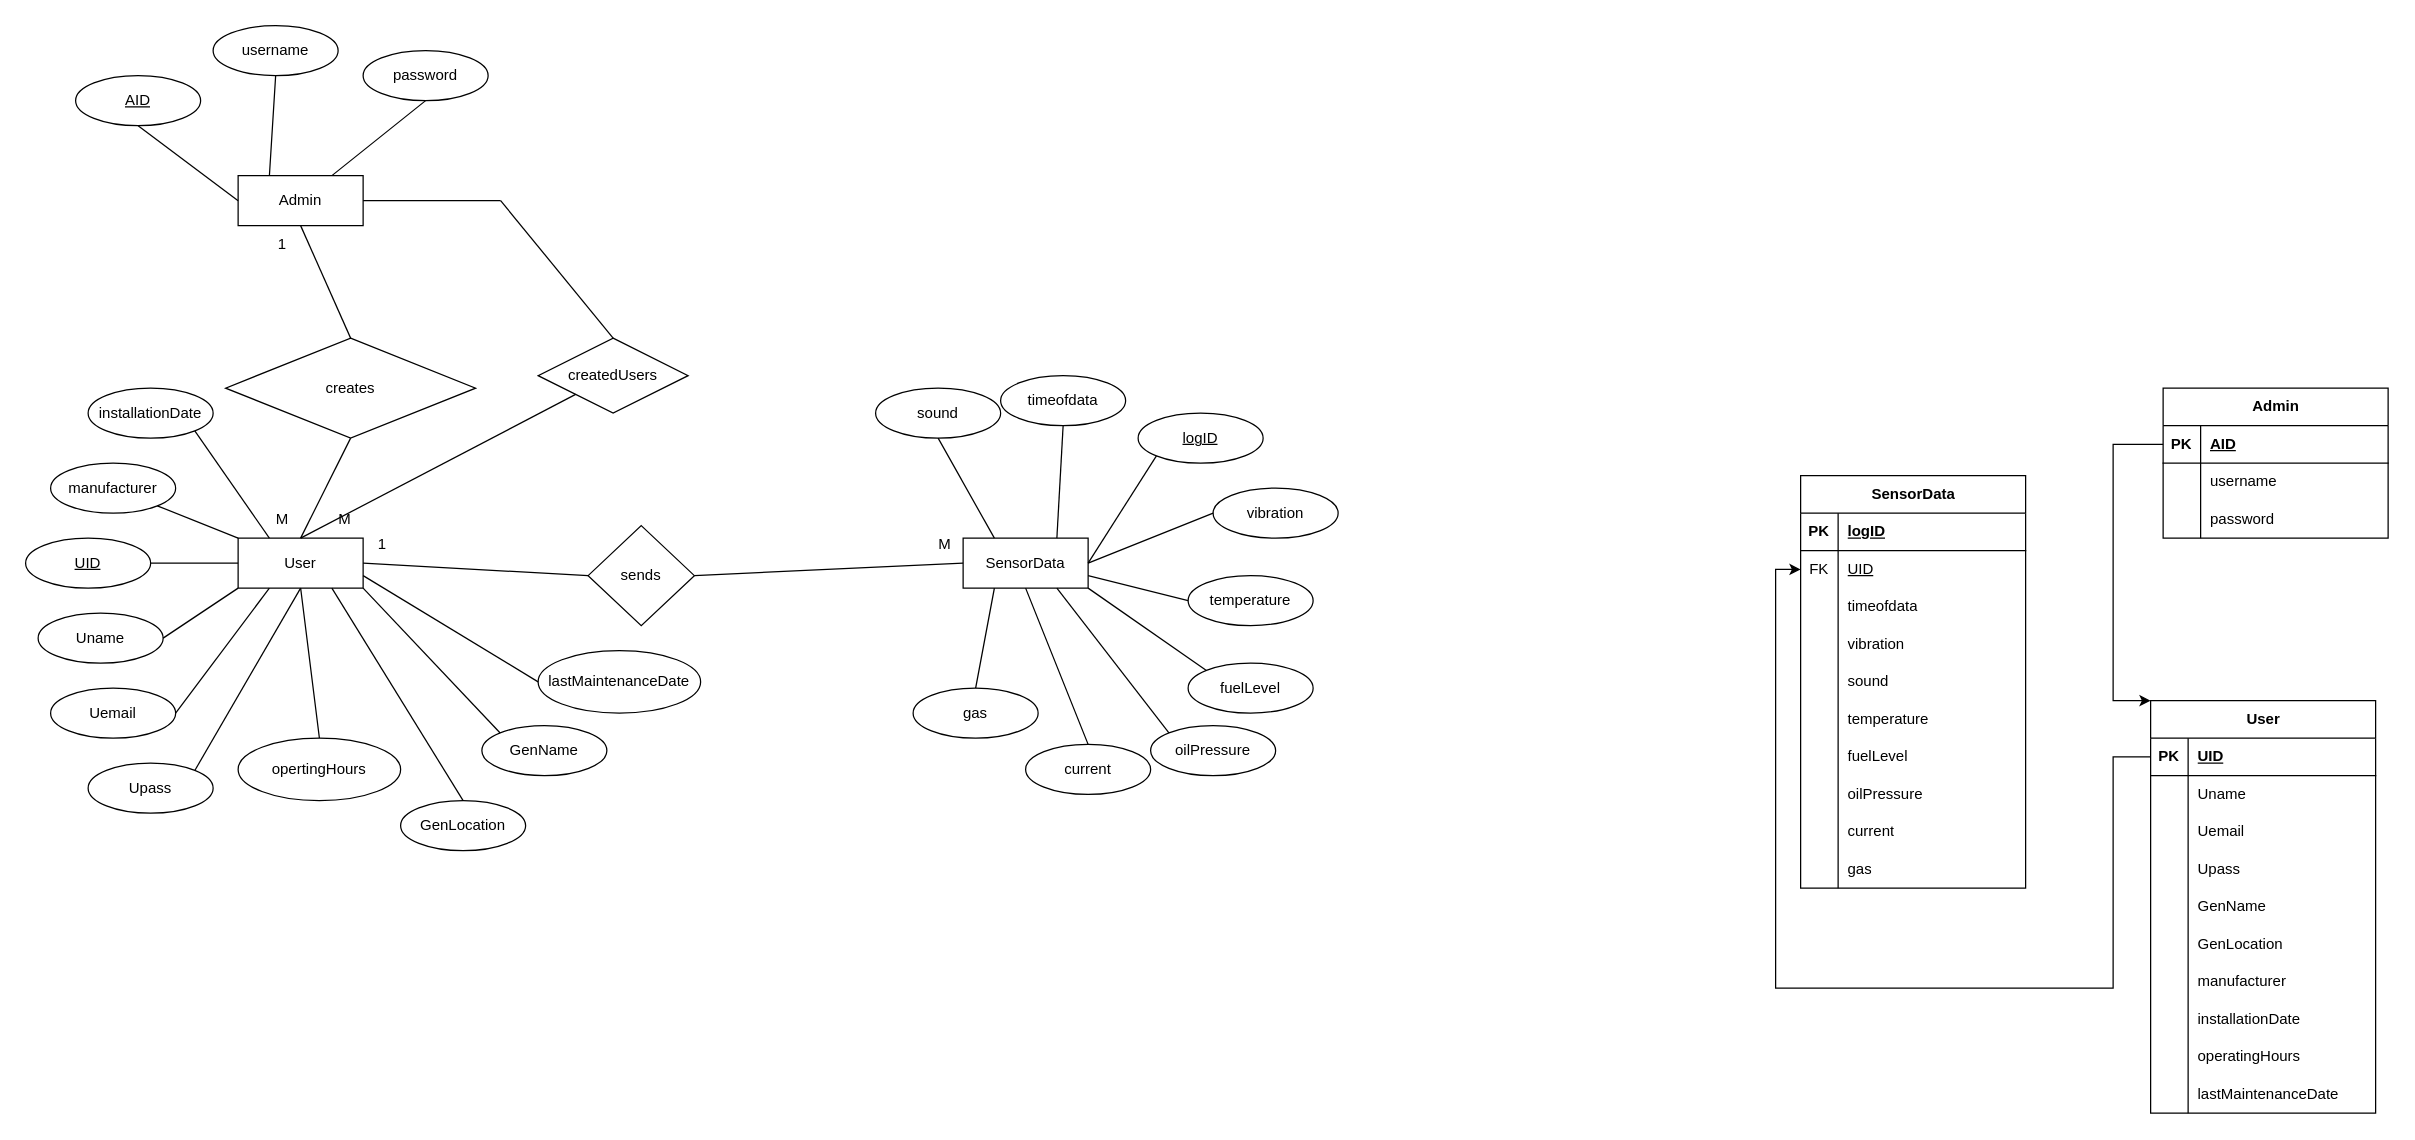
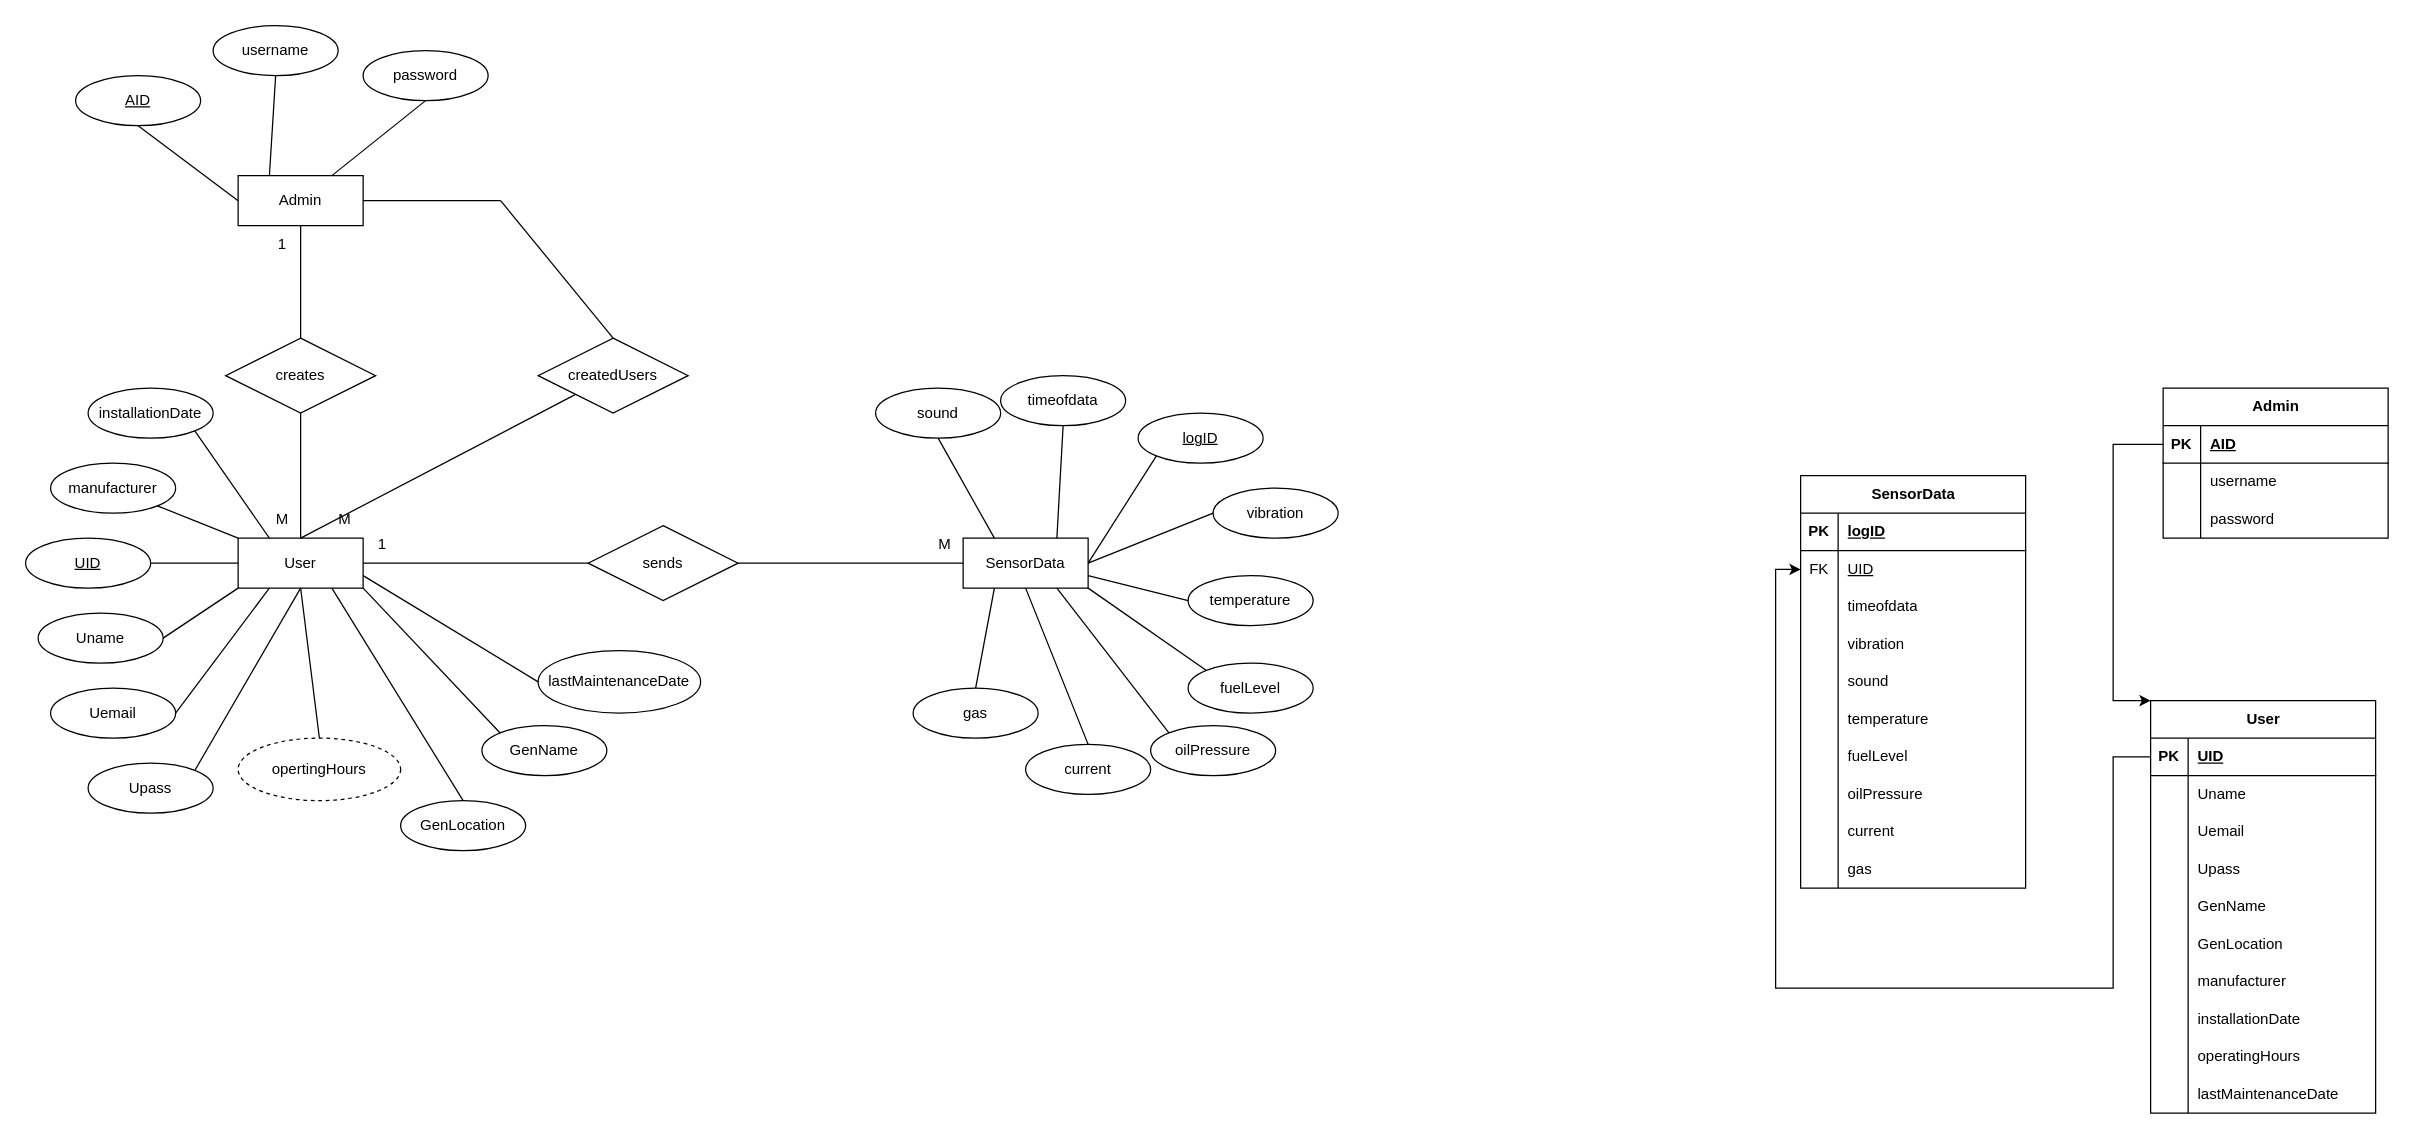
(351, 388) -> (301, 376)
(641, 576) -> (663, 563)
(319, 769) -> (319, 769)
